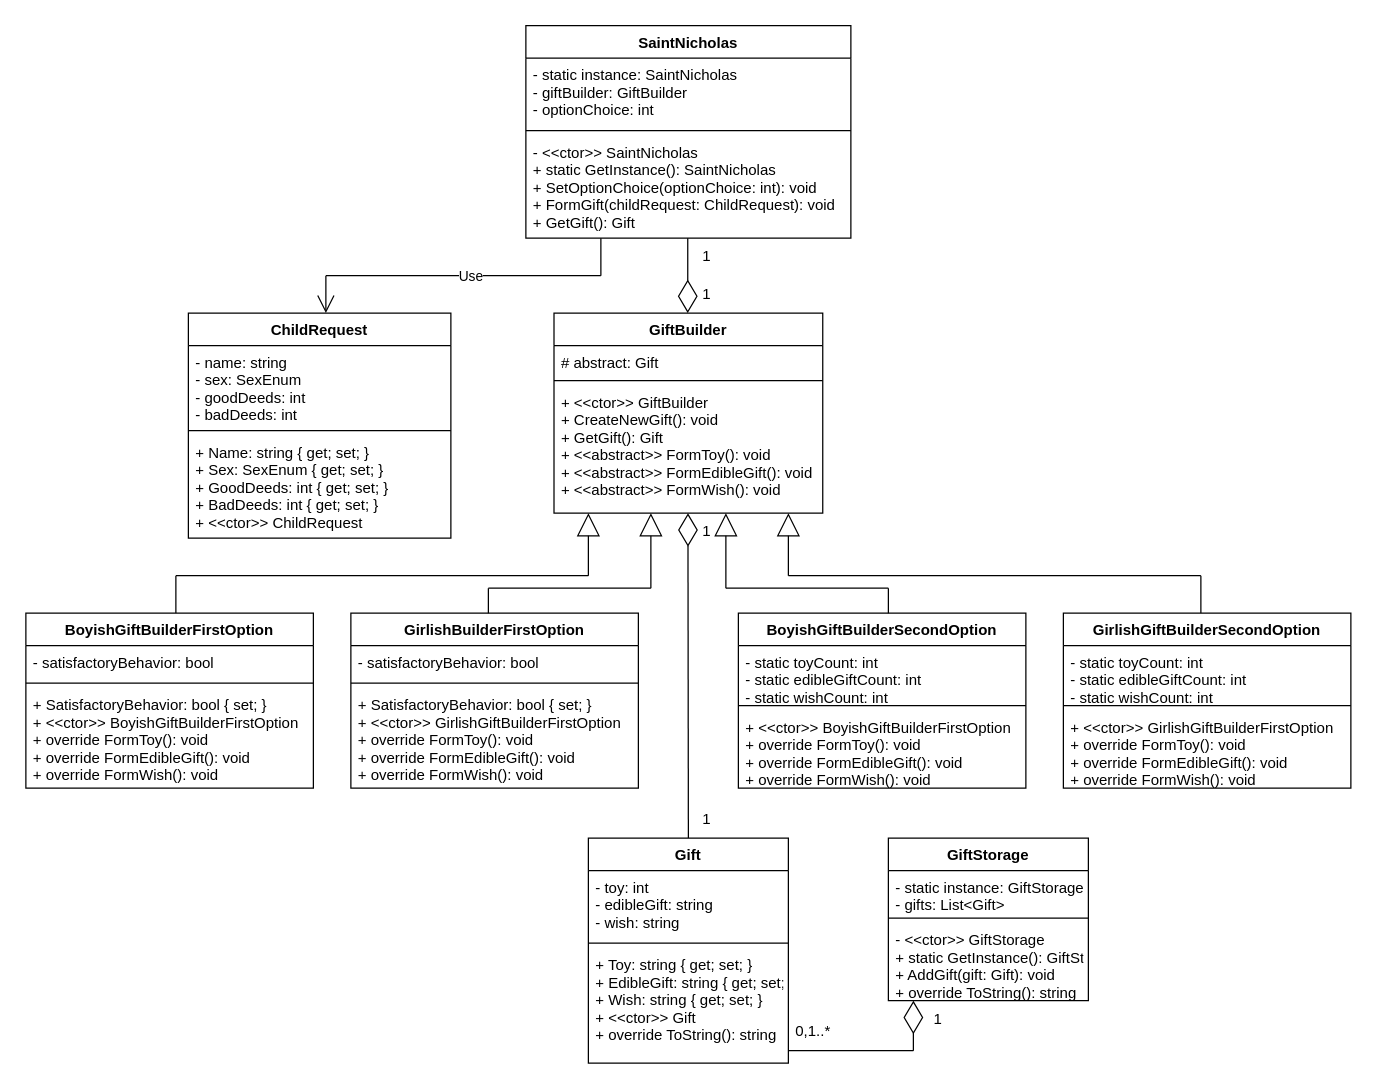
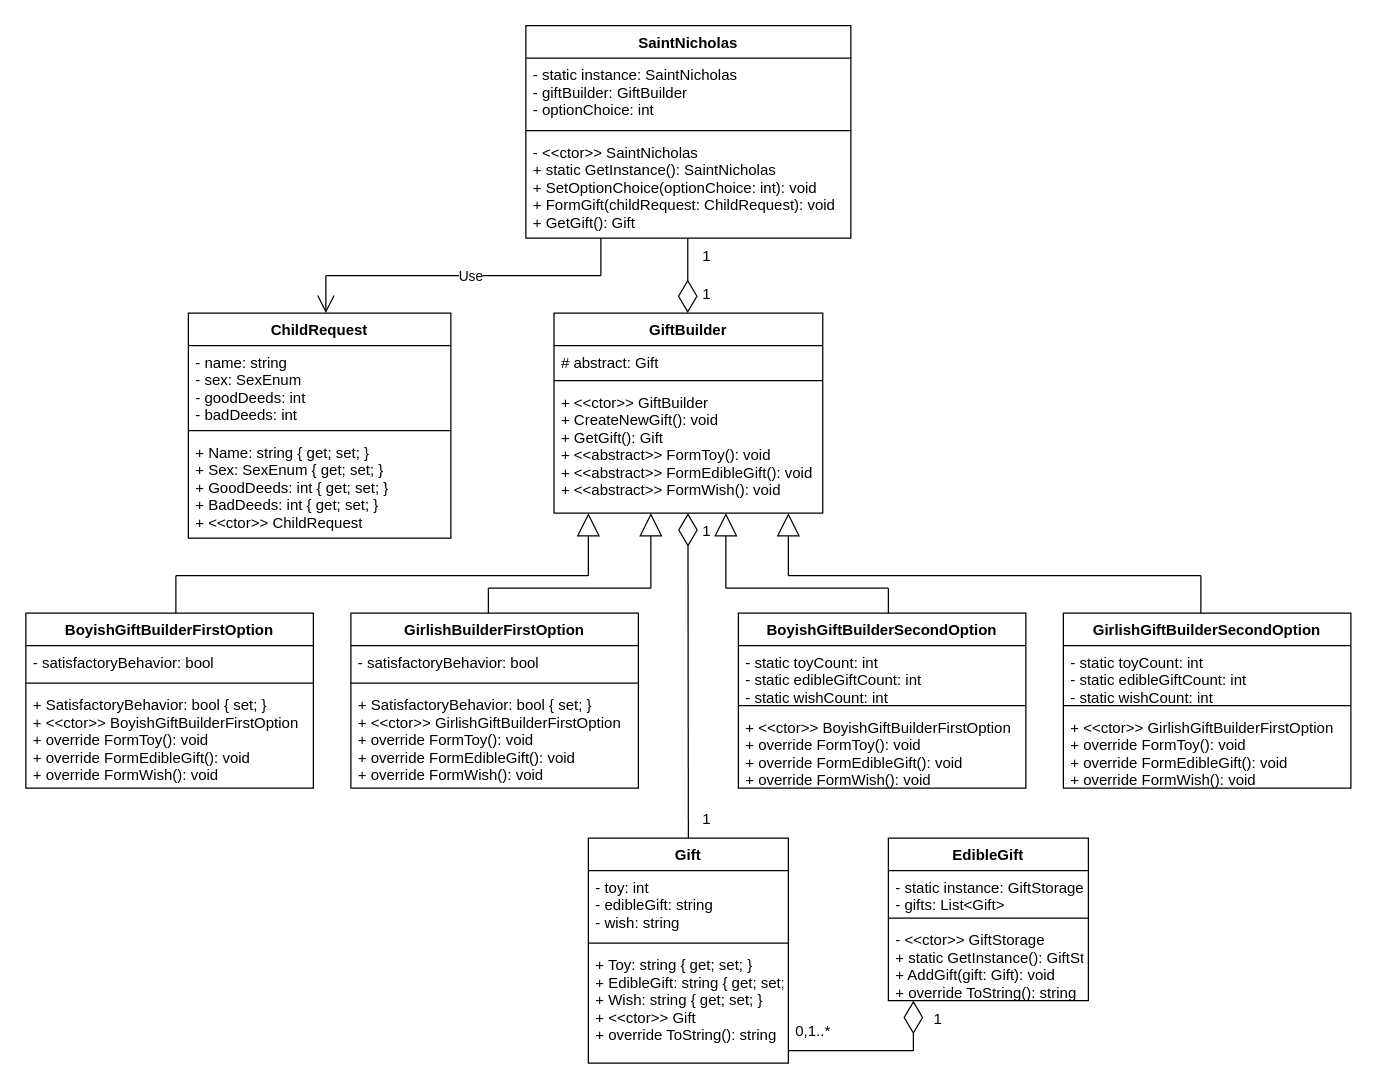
(988, 855) -> (988, 855)
